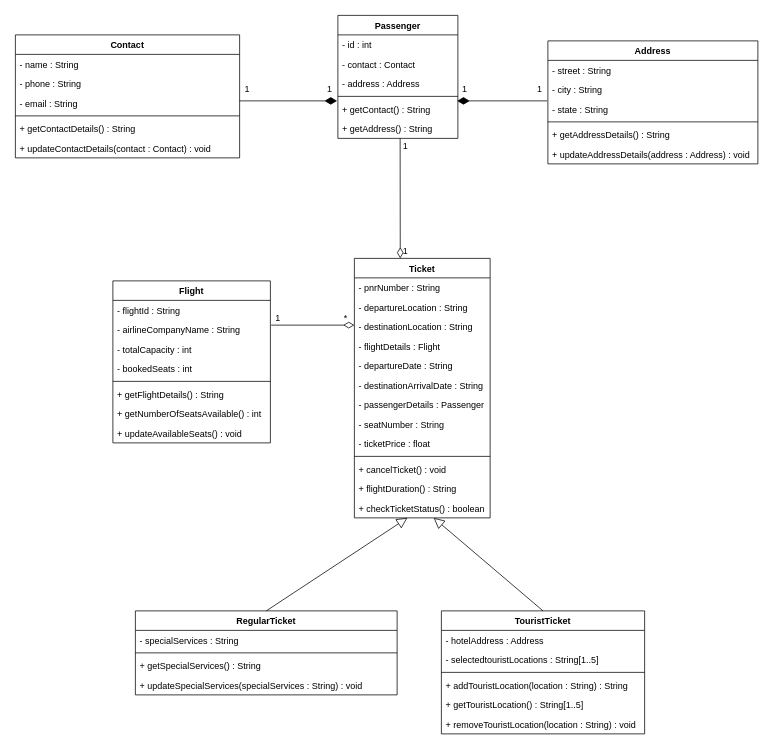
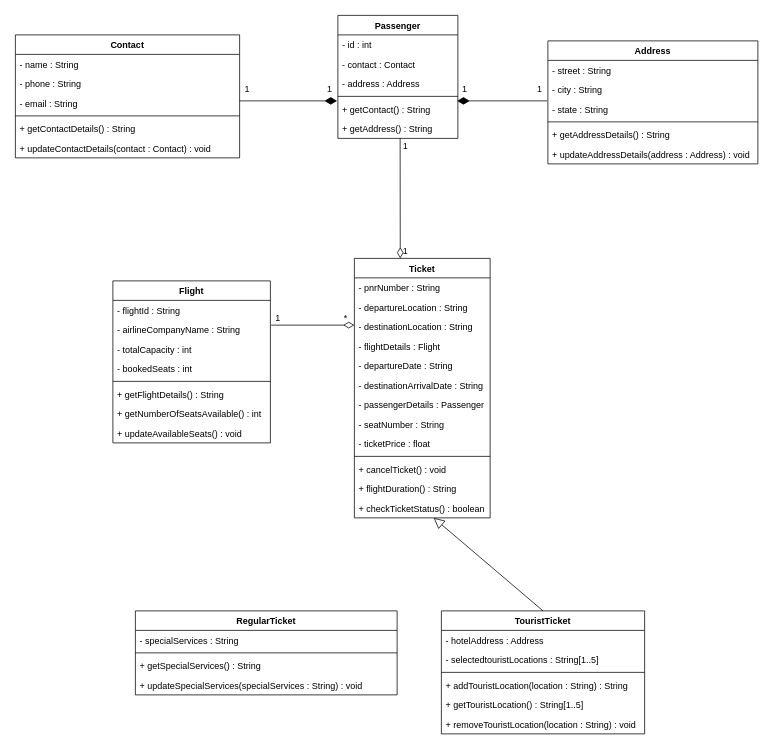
(332, 567) -> none
